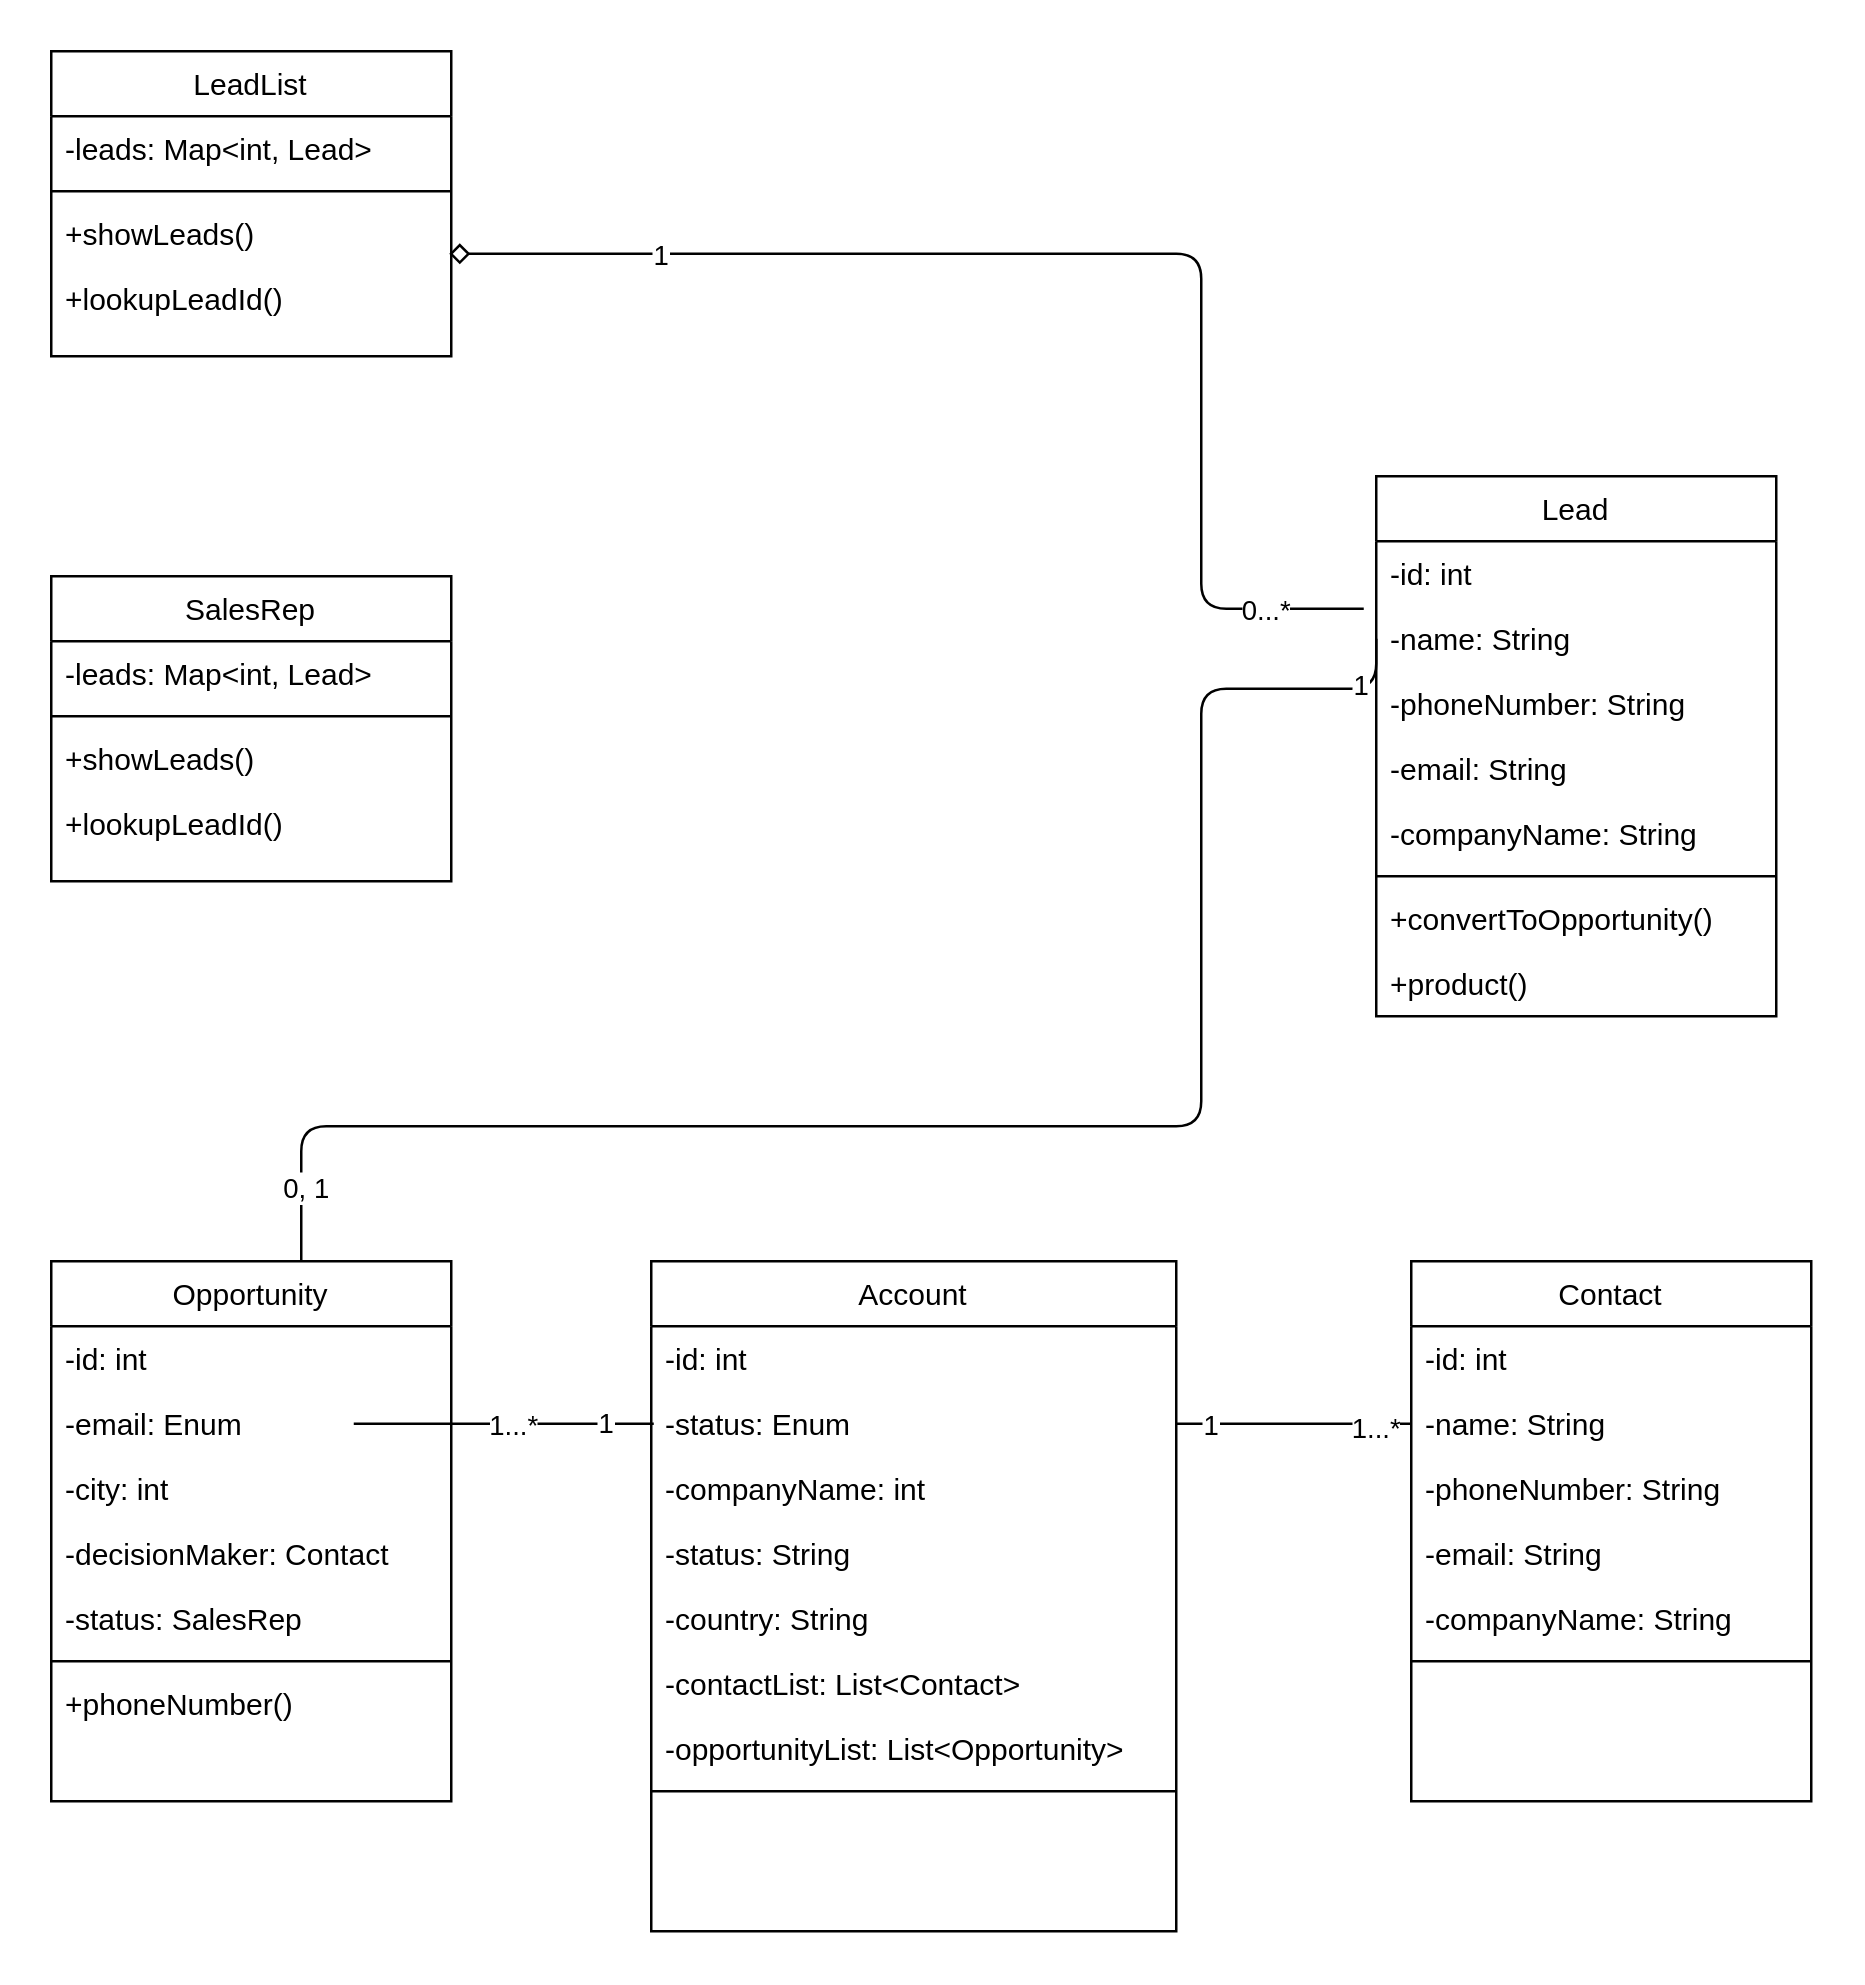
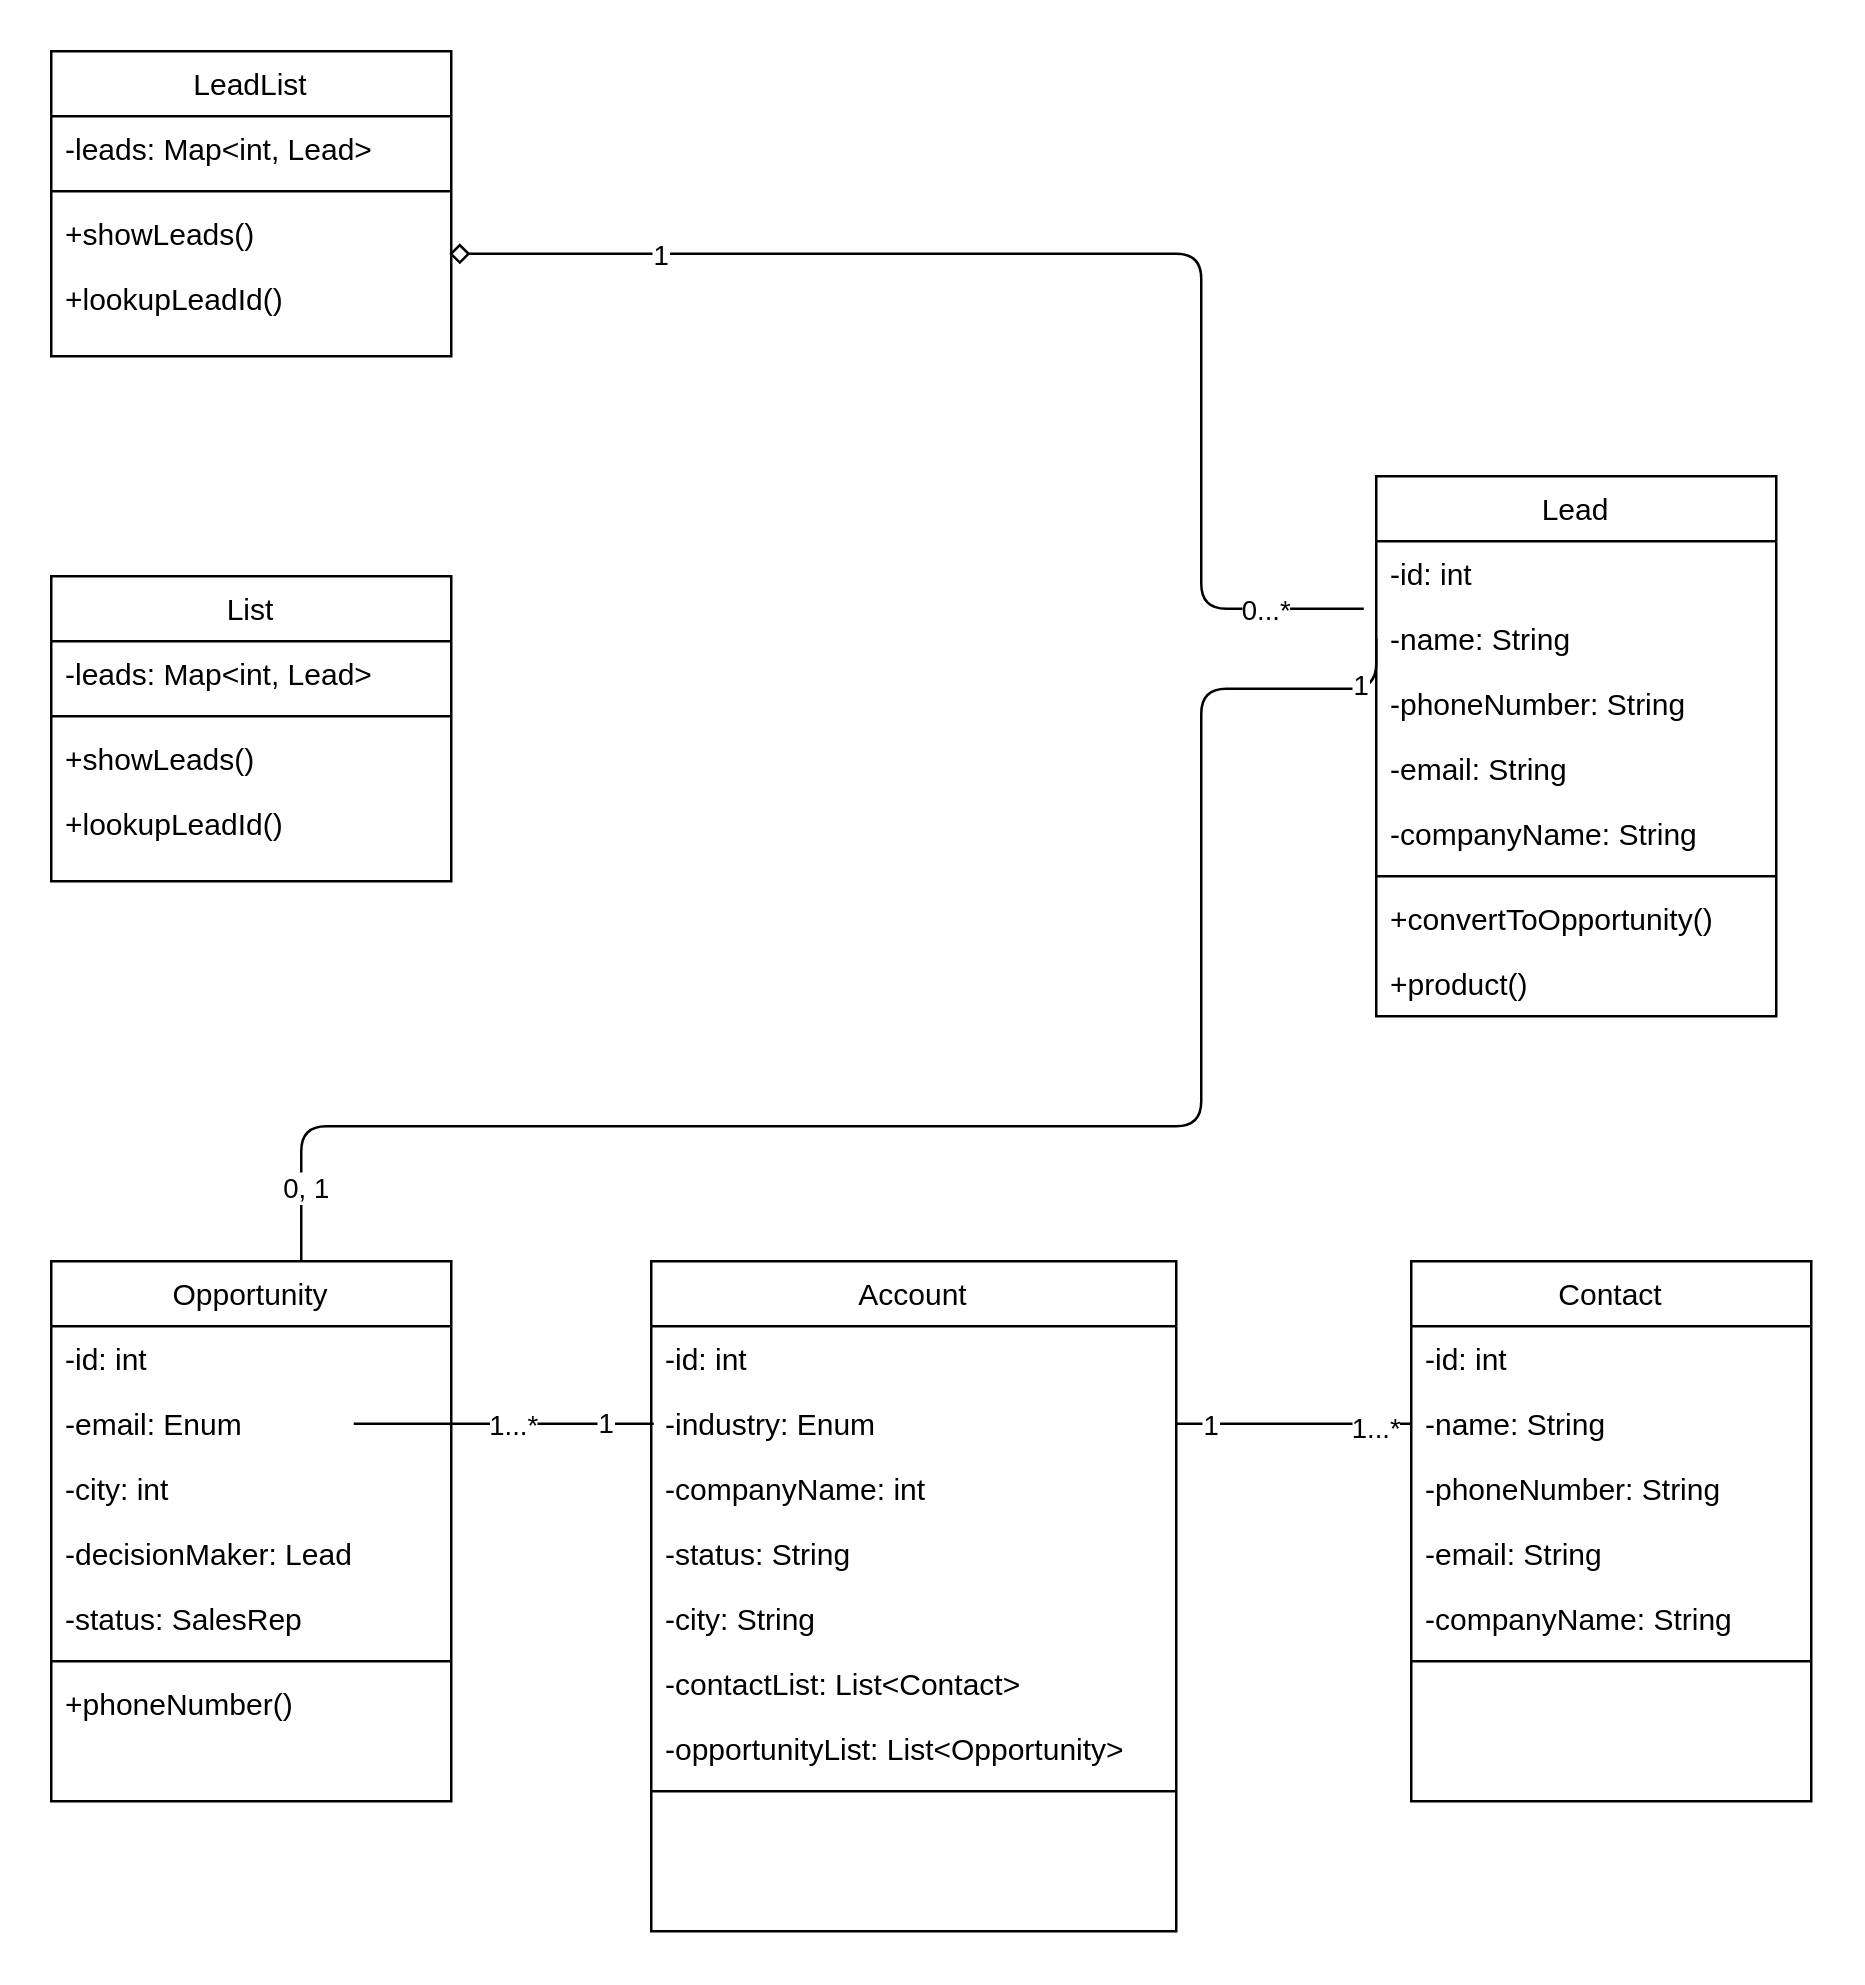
(250, 610) -> (250, 610)
(766, 1425) -> (779, 1425)
(243, 1555) -> (217, 1555)
(788, 1620) -> (759, 1620)
